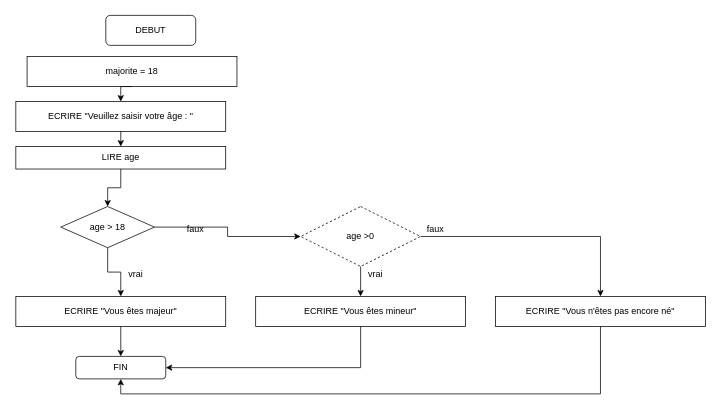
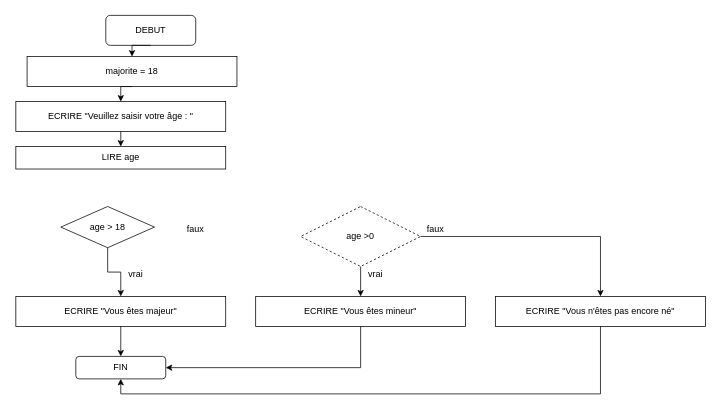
none -> (132, 50)
(116, 188) -> none
(255, 237) -> none
